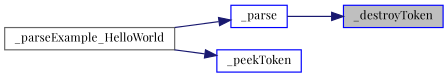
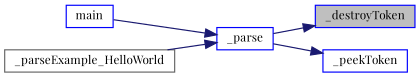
none -> (90, 16)
(190, 52) -> (292, 47)
